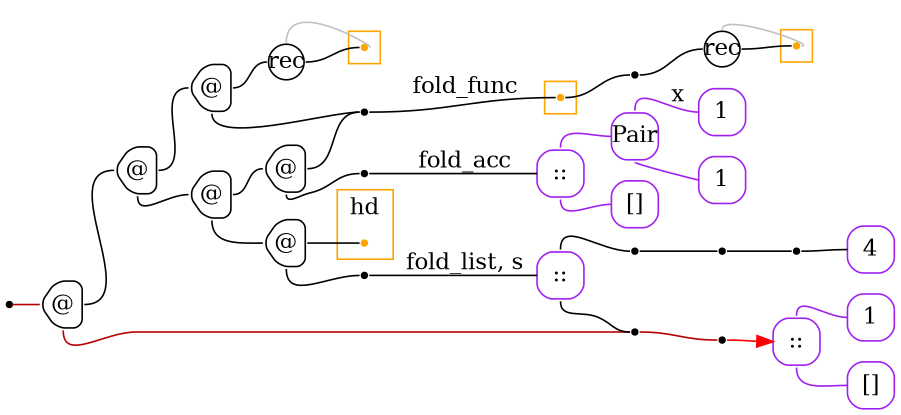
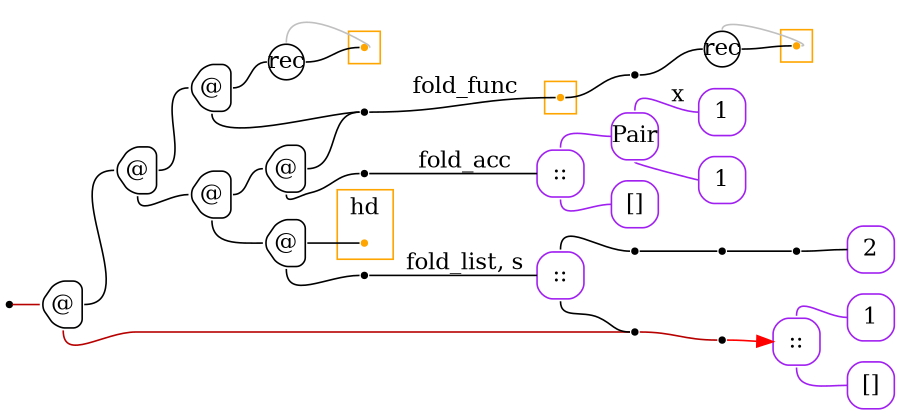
(871, 250) -> (871, 250)
